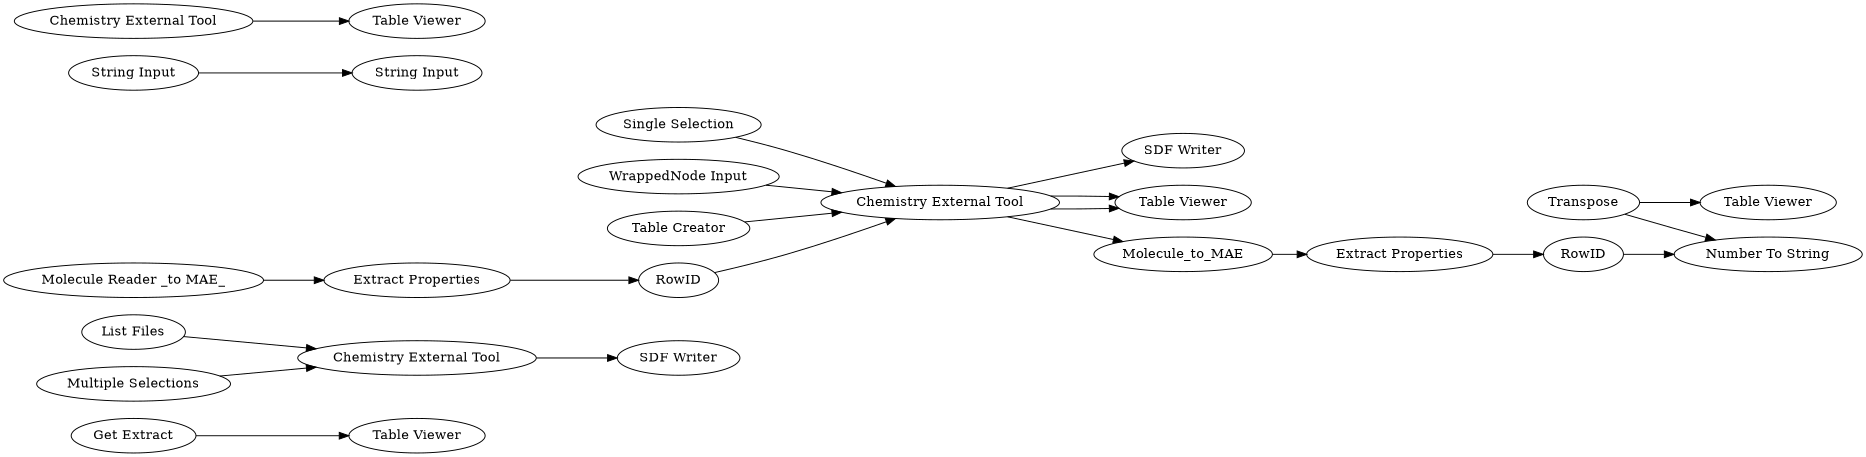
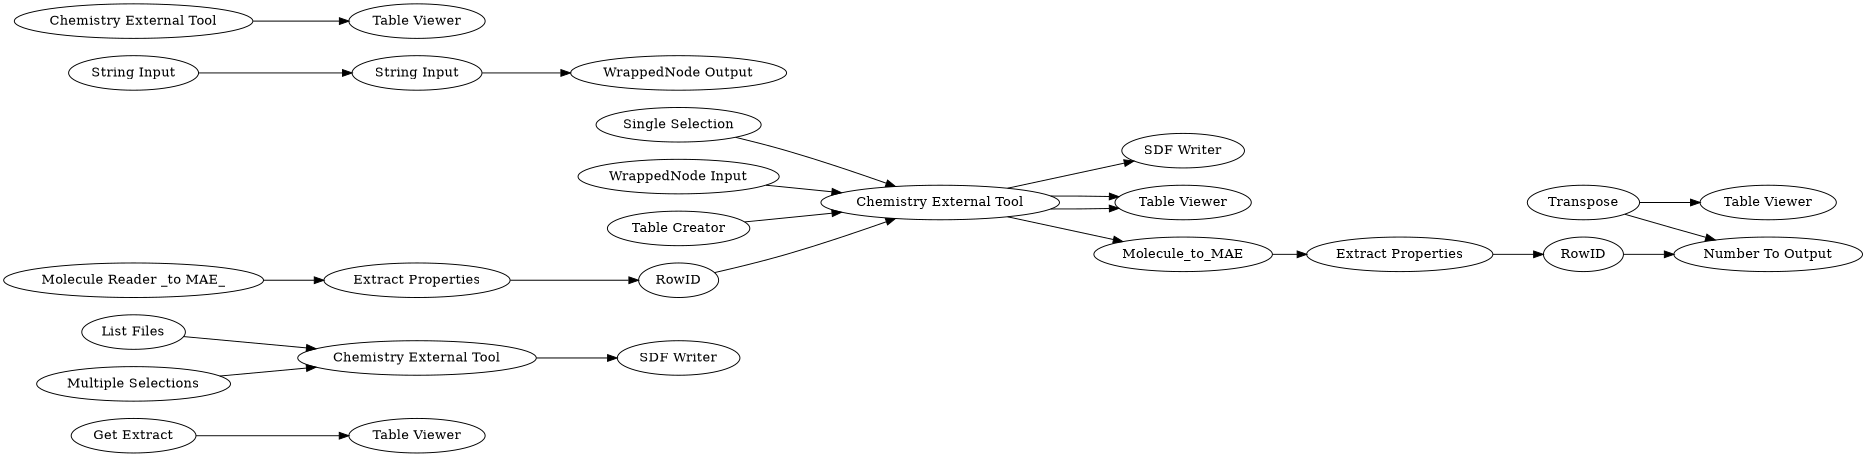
none -> (679, 73)
(1768, 254) -> (1768, 254)
